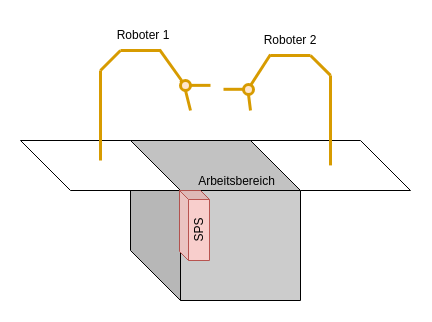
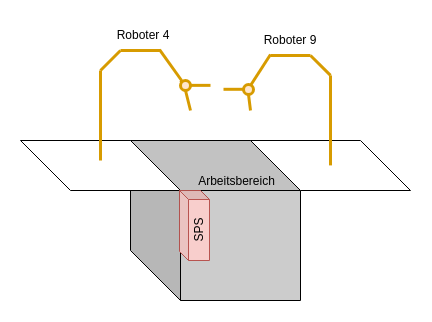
(144, 36) -> (144, 36)
(291, 41) -> (291, 41)
